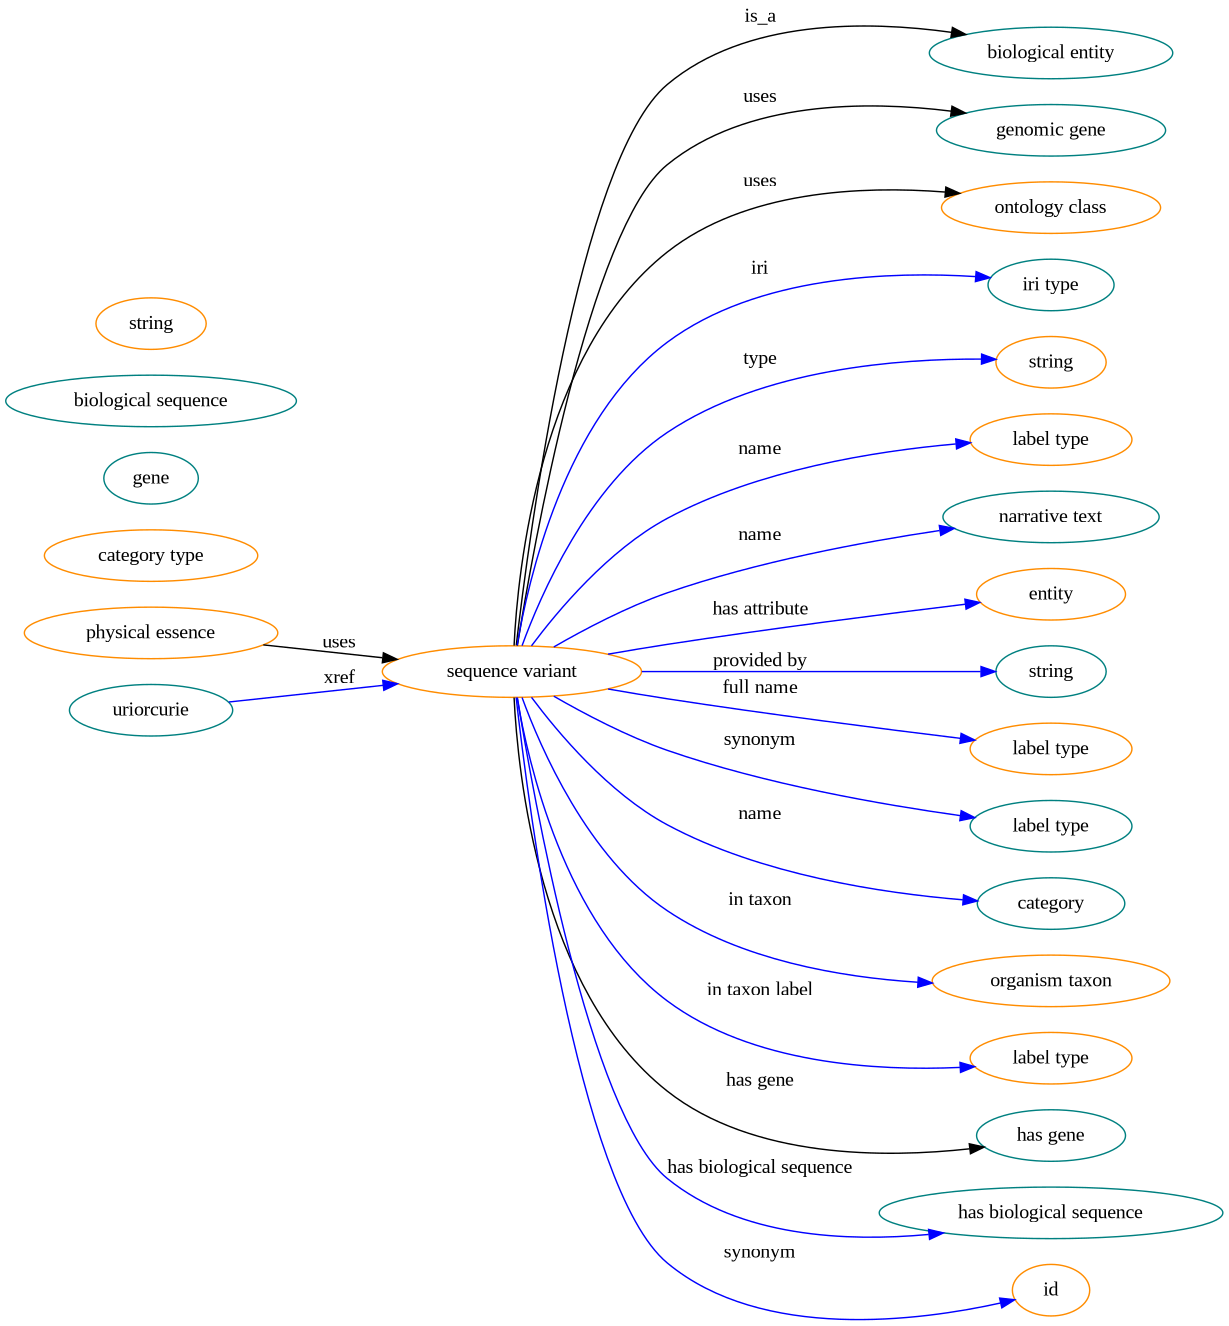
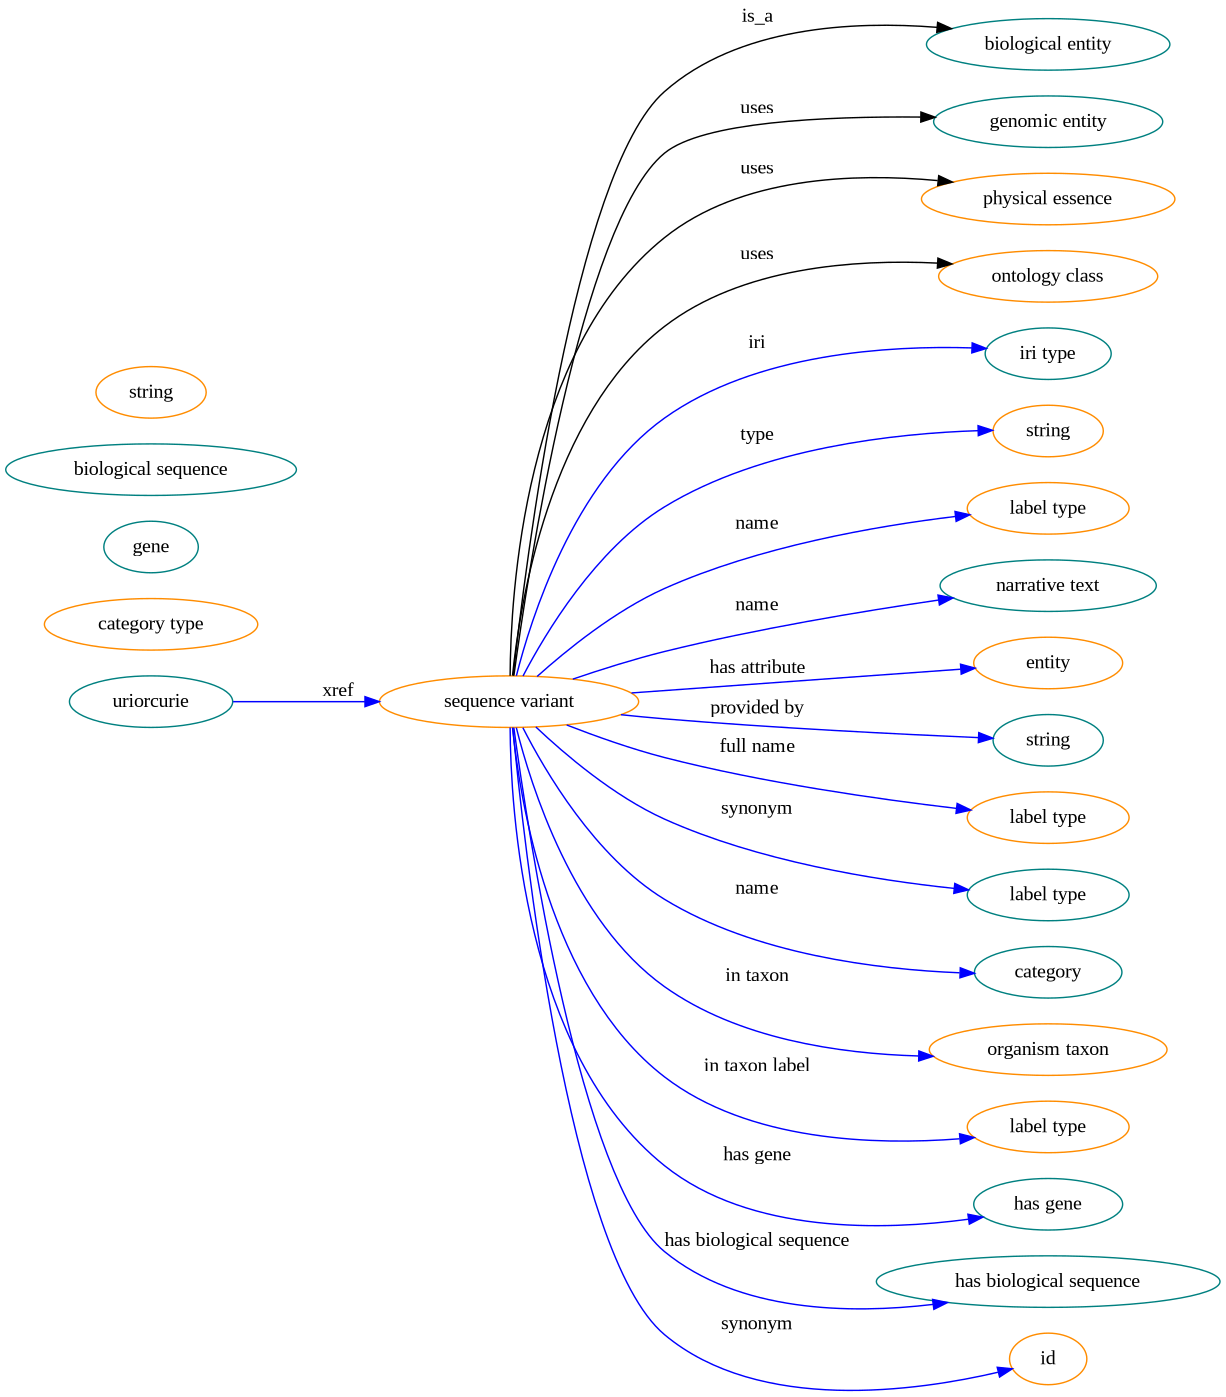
(1051, 130) -> (1048, 122)
(323, 651) -> (602, 310)
(625, 1049) -> (610, 1106)
